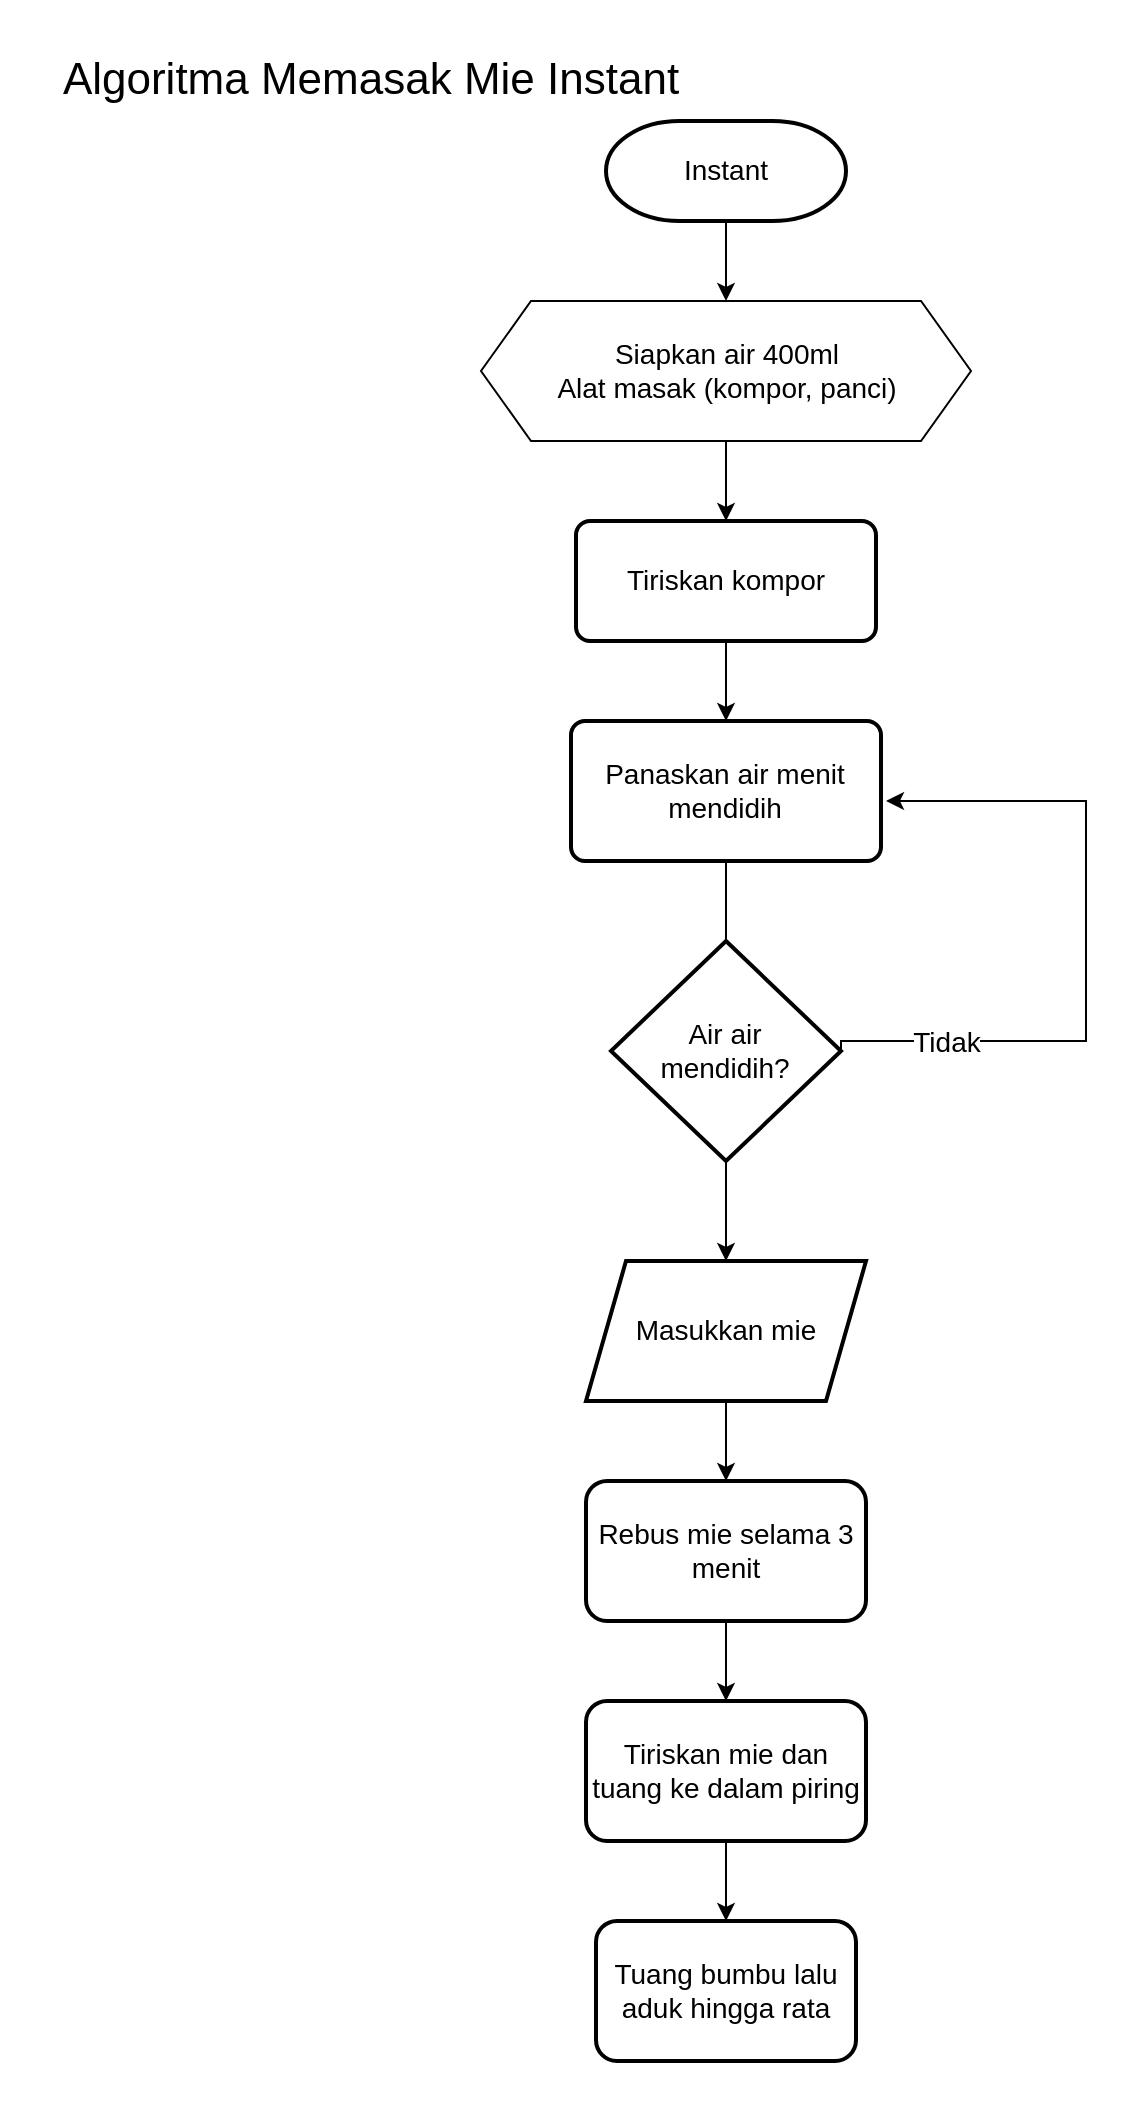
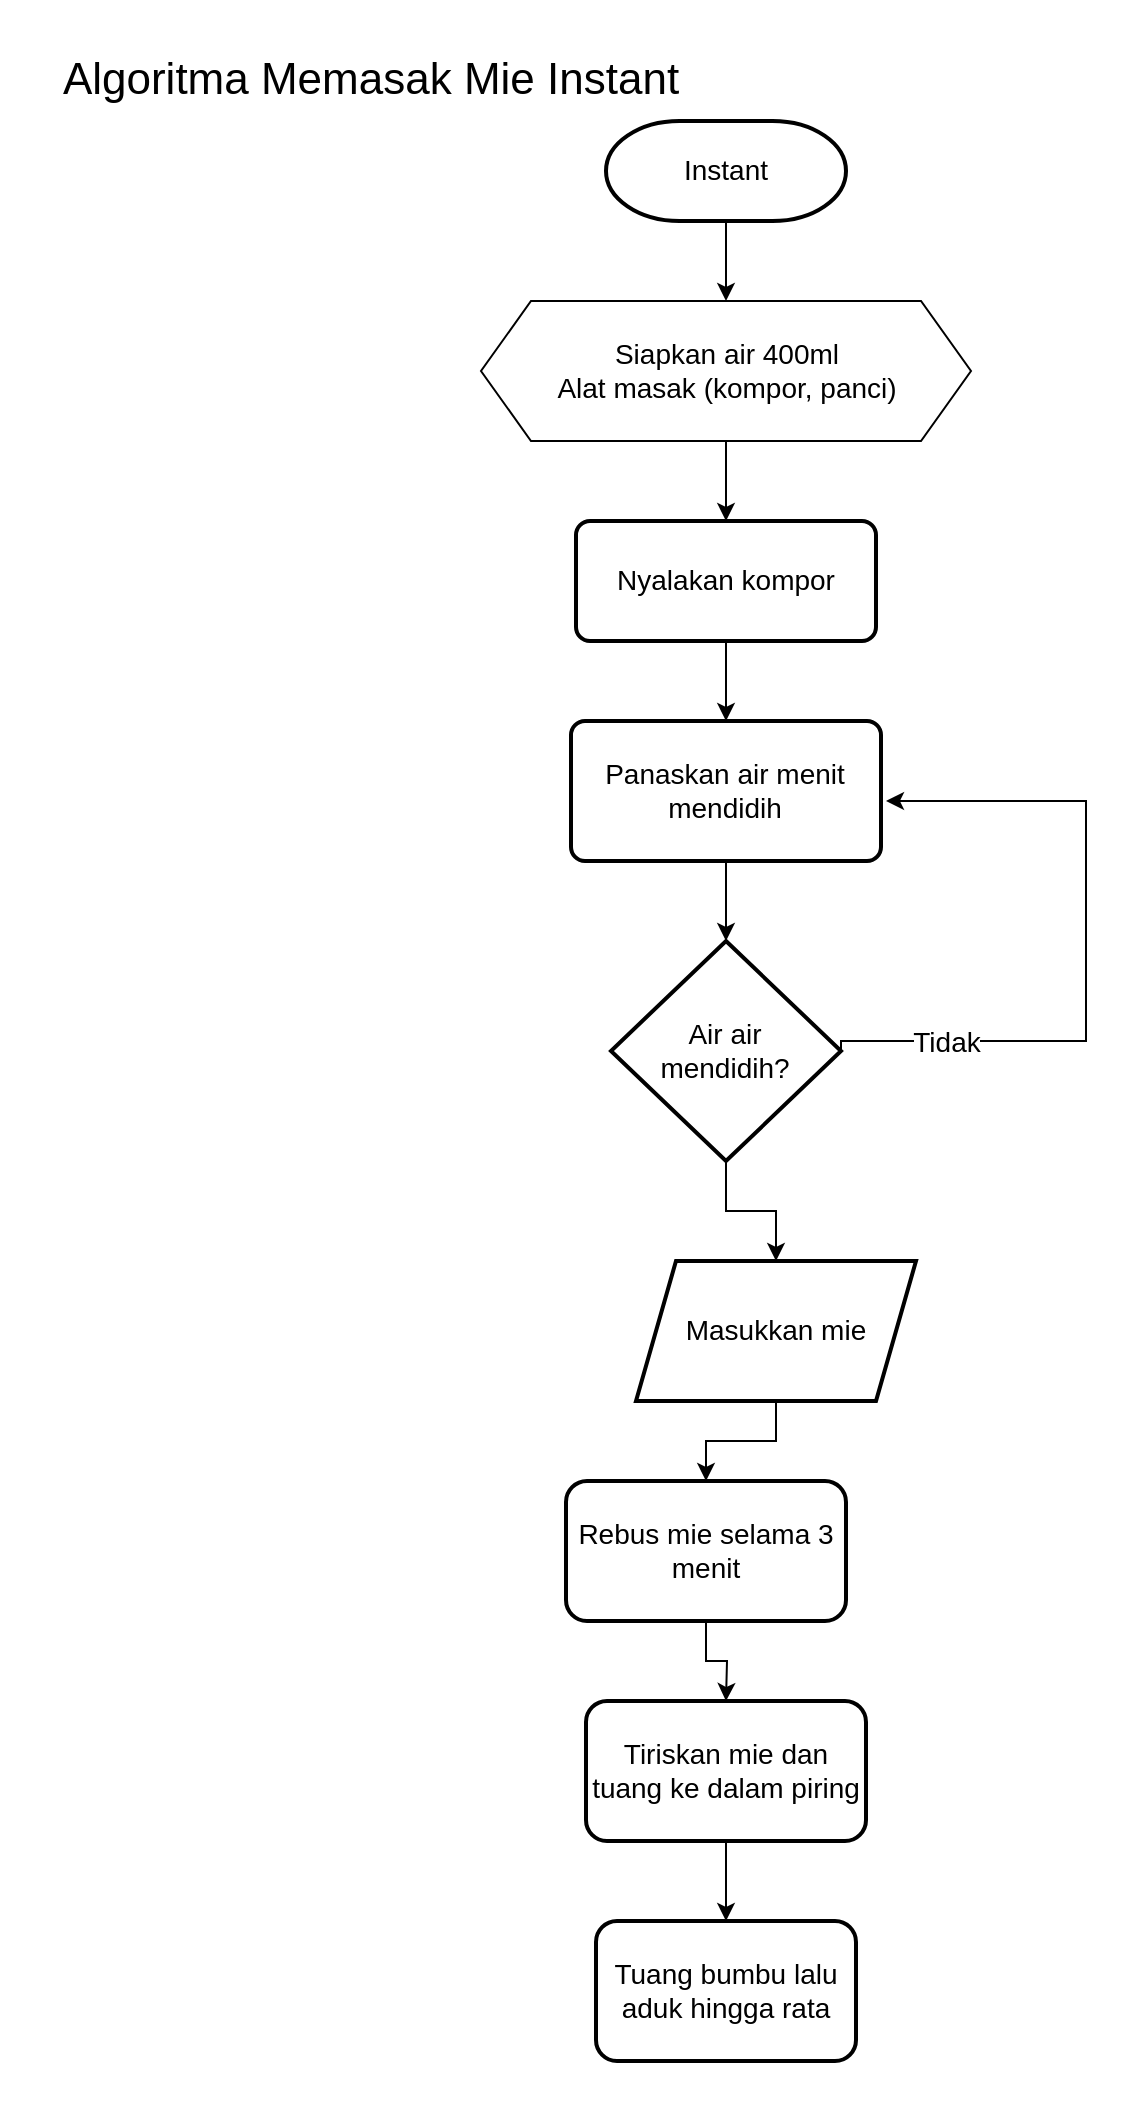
(727, 581) -> (727, 581)
(726, 931) -> (726, 926)
(726, 1331) -> (776, 1331)
(726, 1551) -> (706, 1551)
